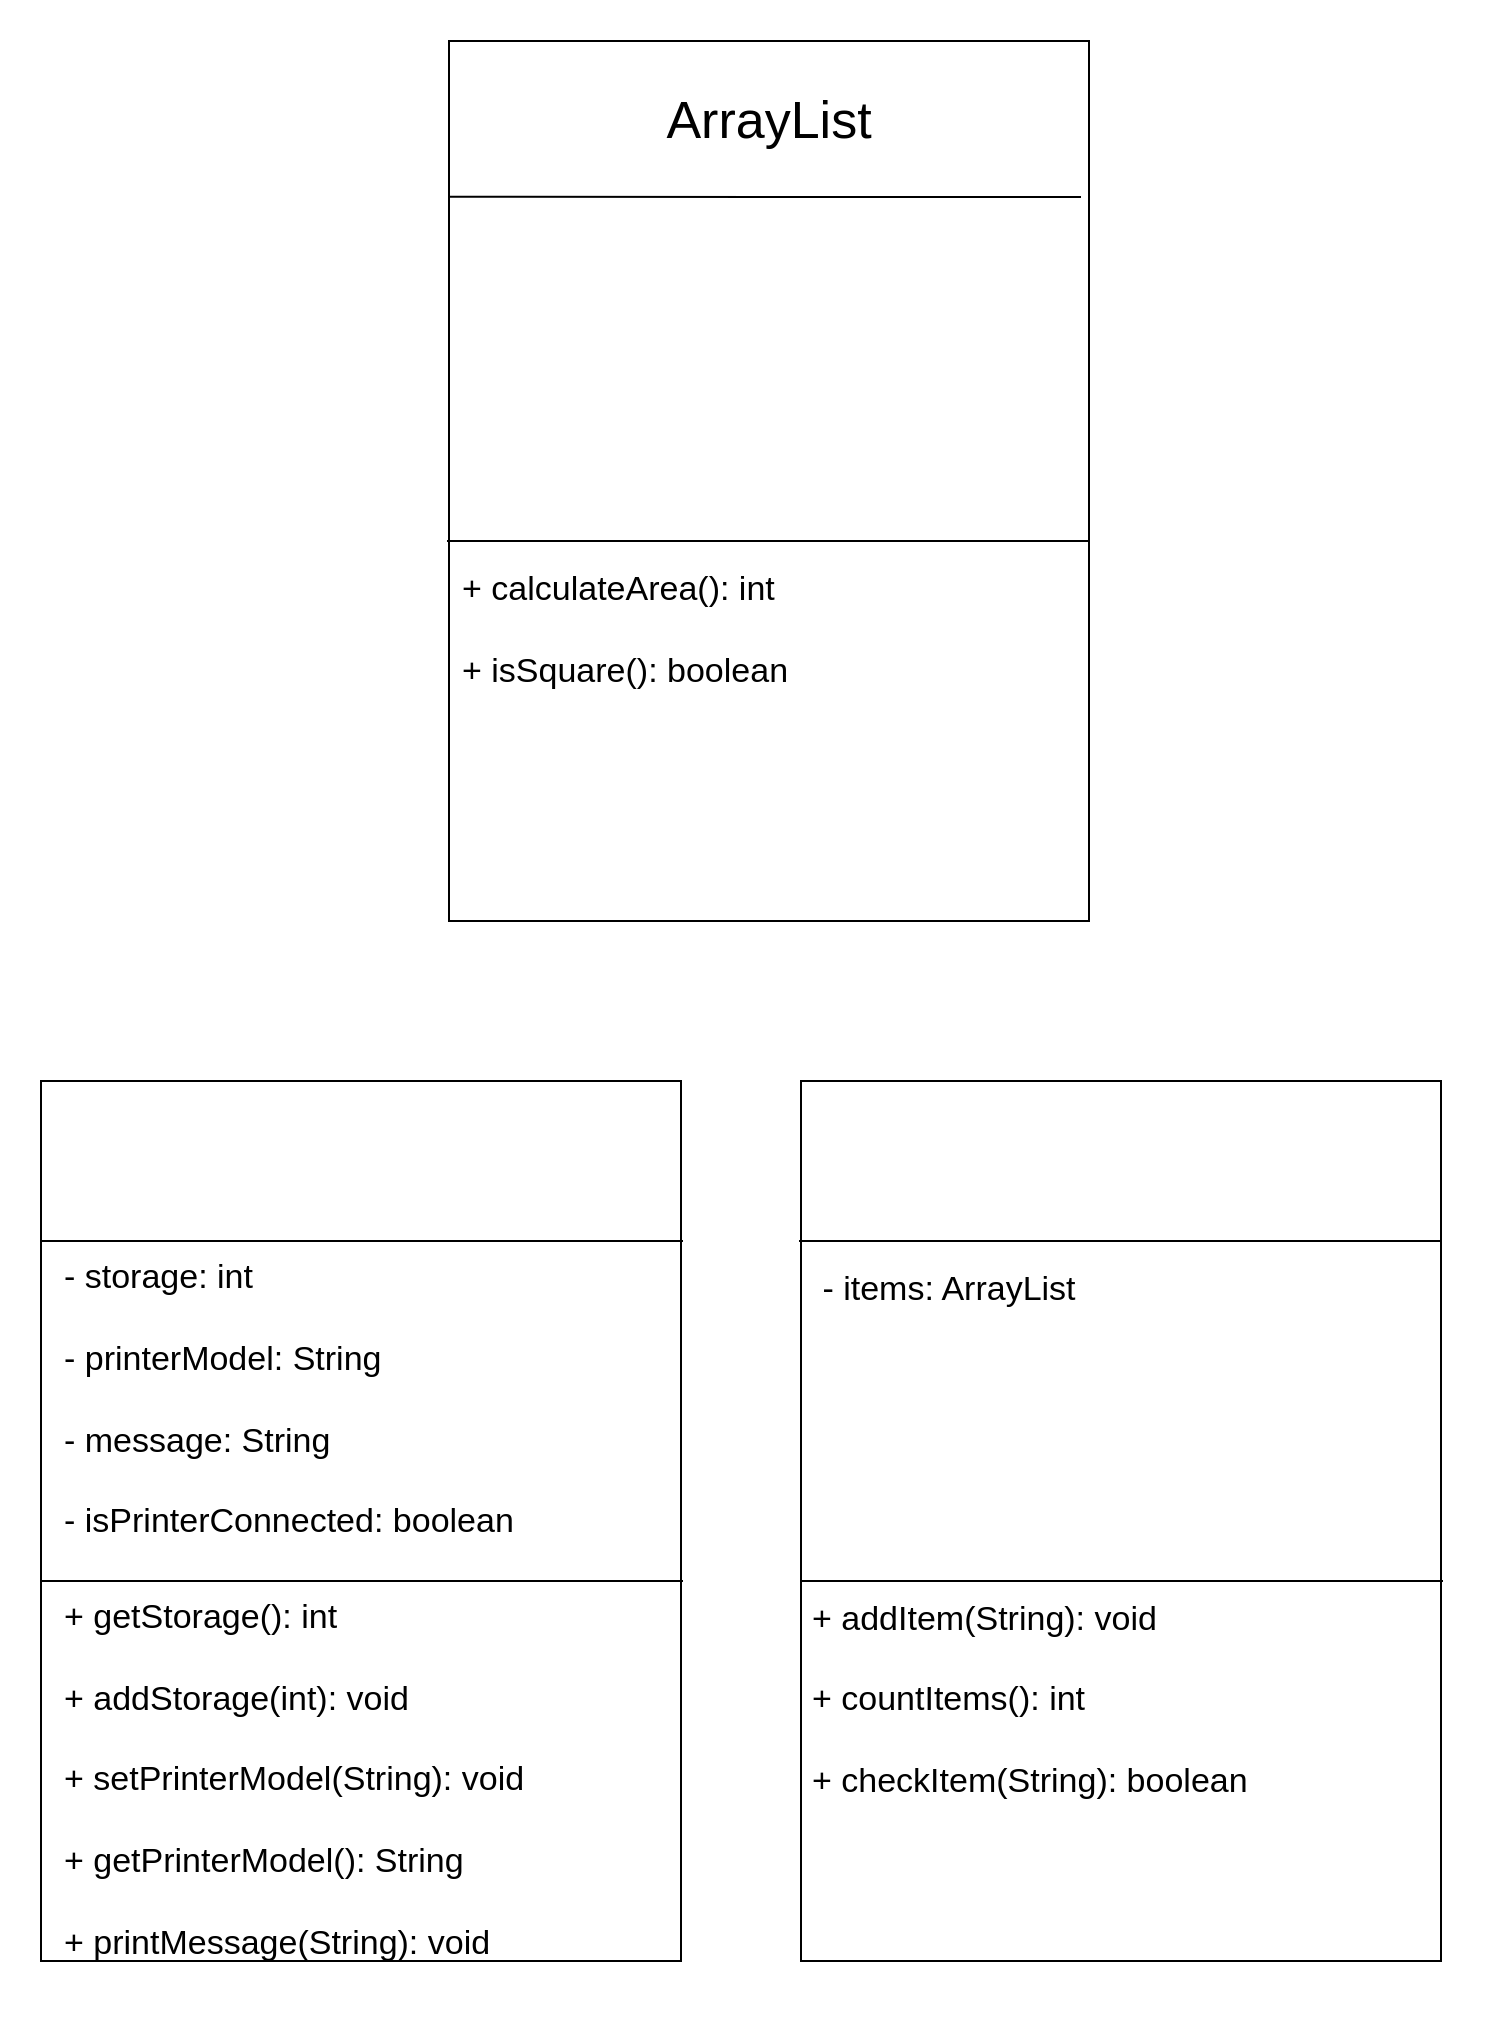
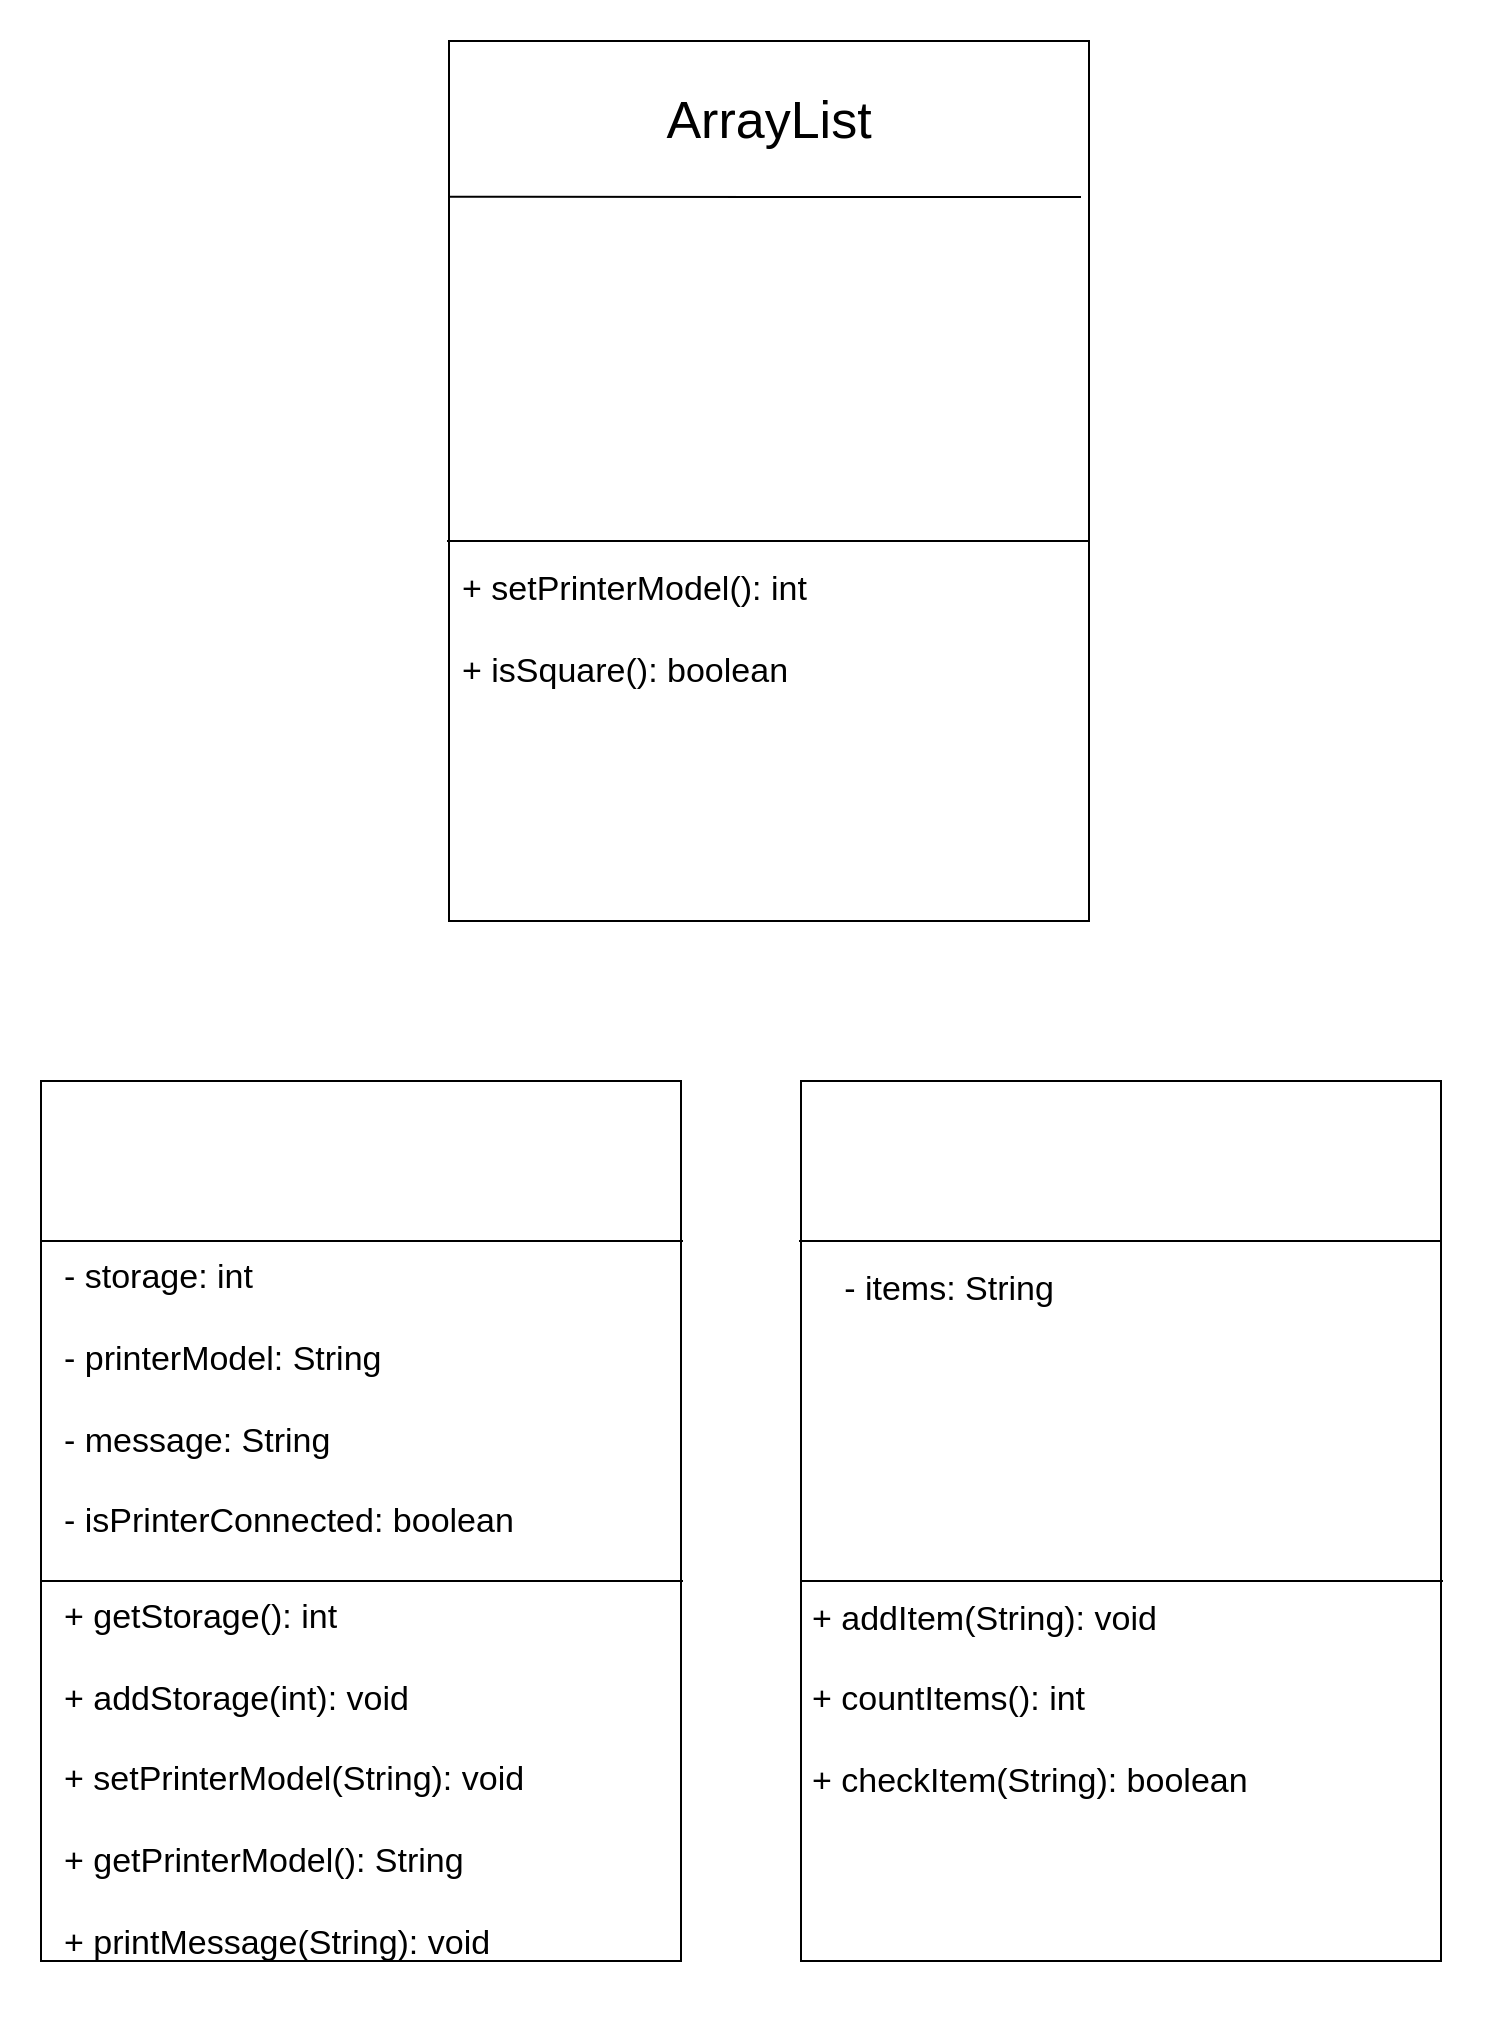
(646, 631) -> (665, 631)
(950, 1291) -> (950, 1291)
